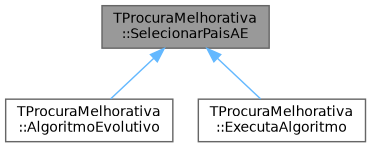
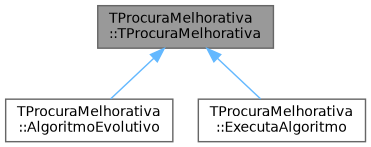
(186, 27) -> (186, 27)
